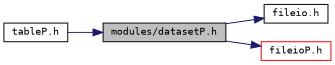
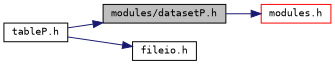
(240, 22) -> (95, 41)
(296, 51) -> (296, 14)
